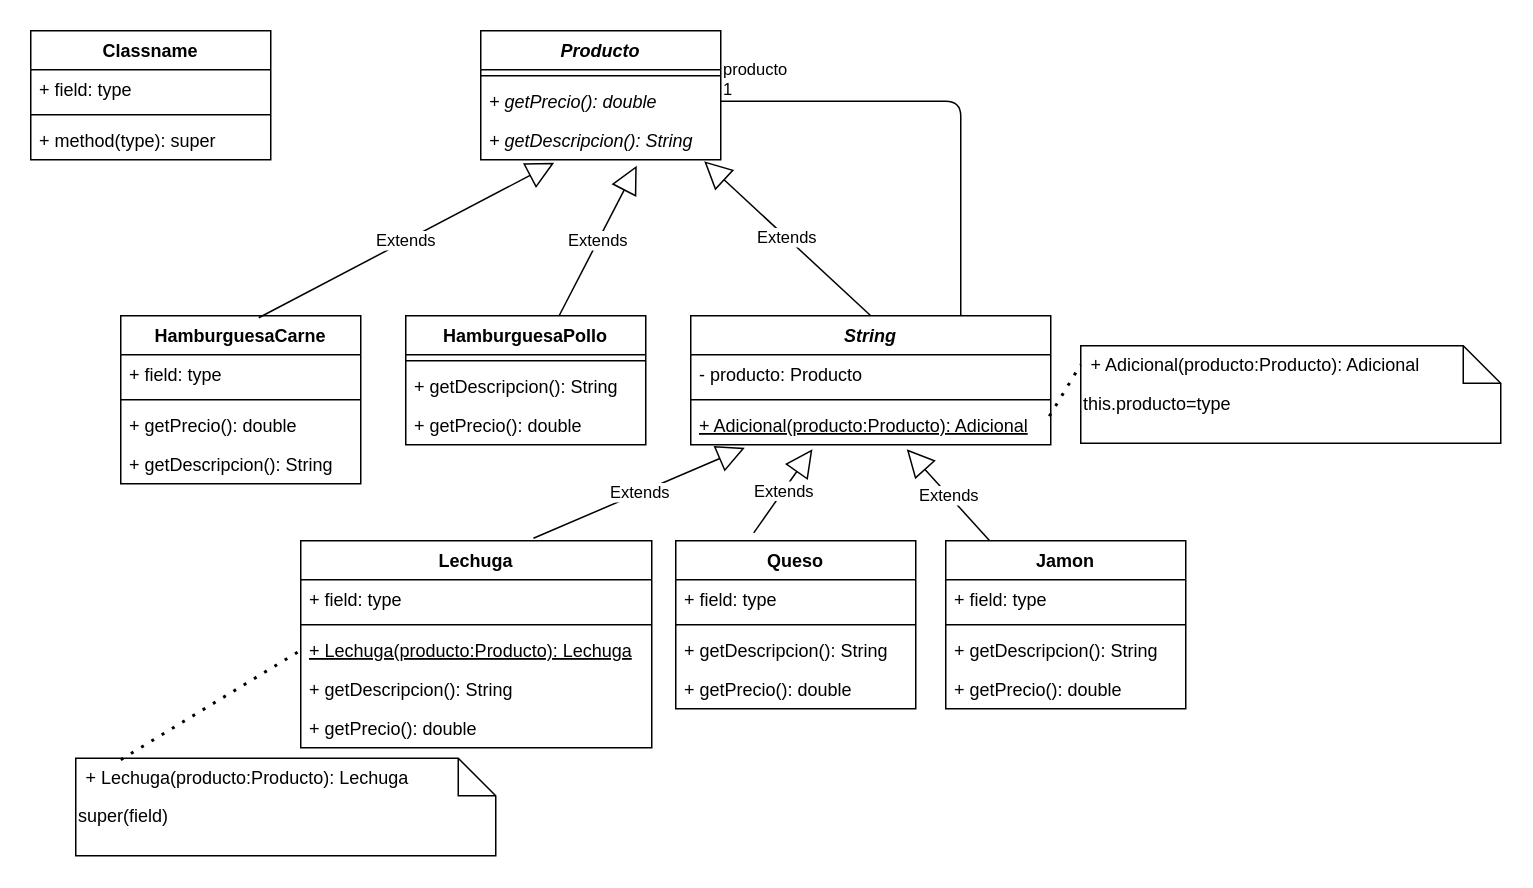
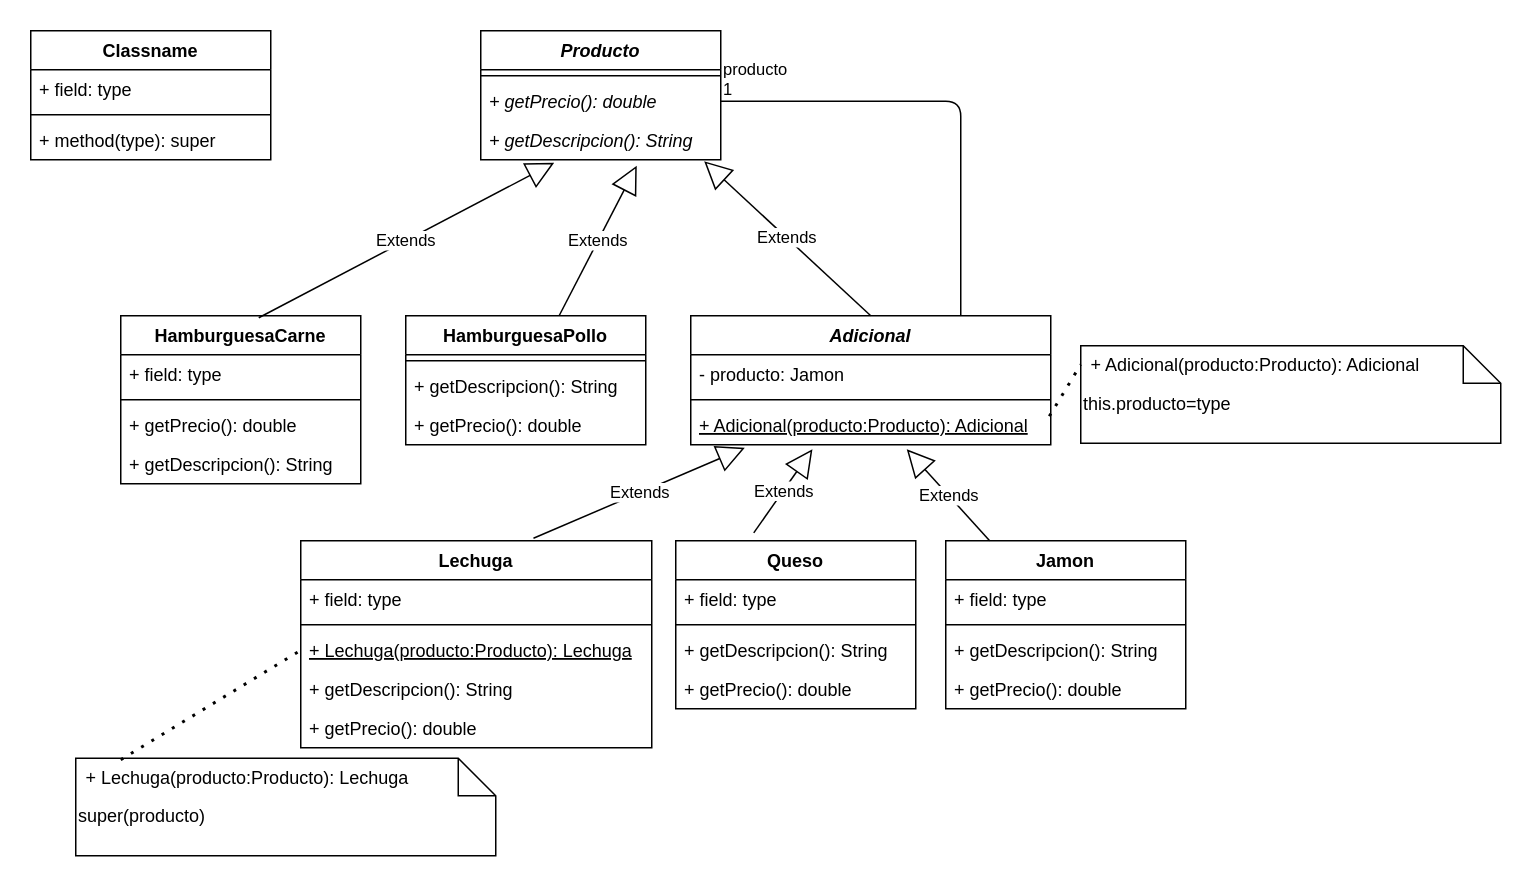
(870, 336) -> (870, 336)
(793, 375) -> (778, 375)
(135, 817) -> (154, 817)
